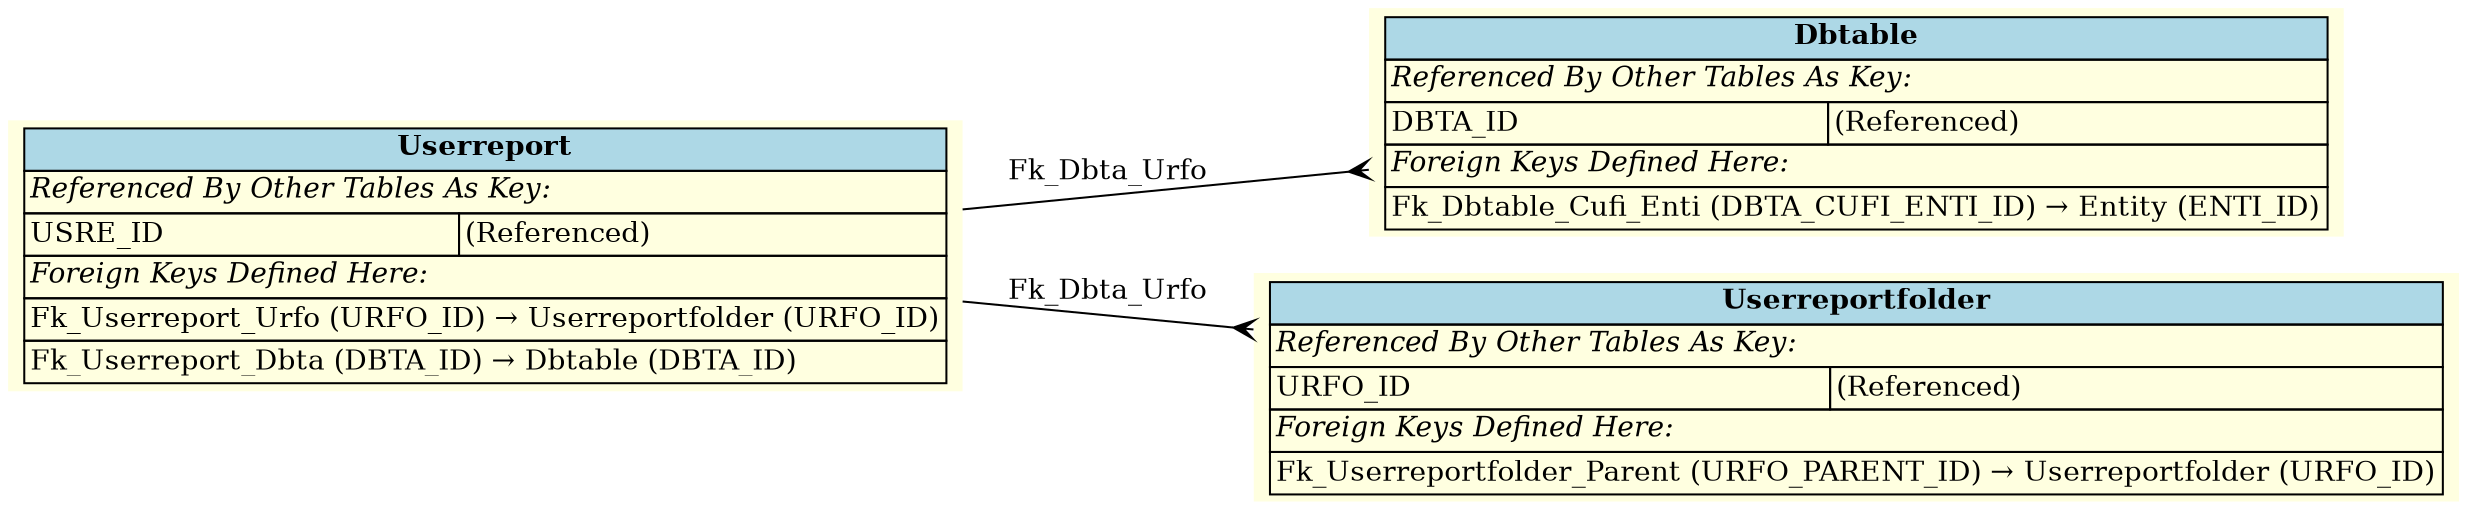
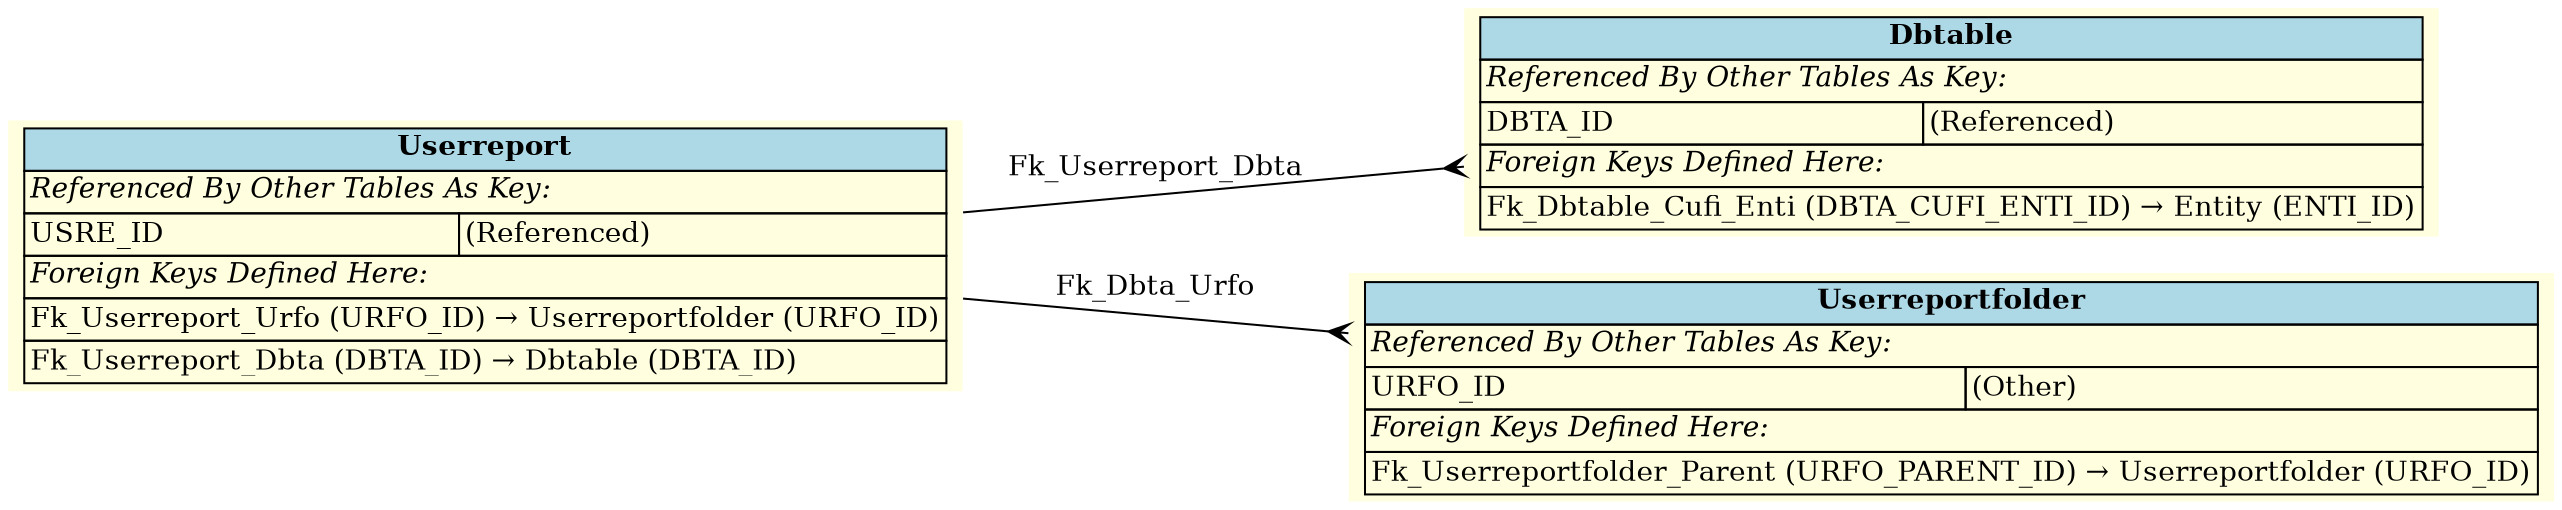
(1108, 172) -> (1156, 168)
(1929, 387) -> (2024, 387)
